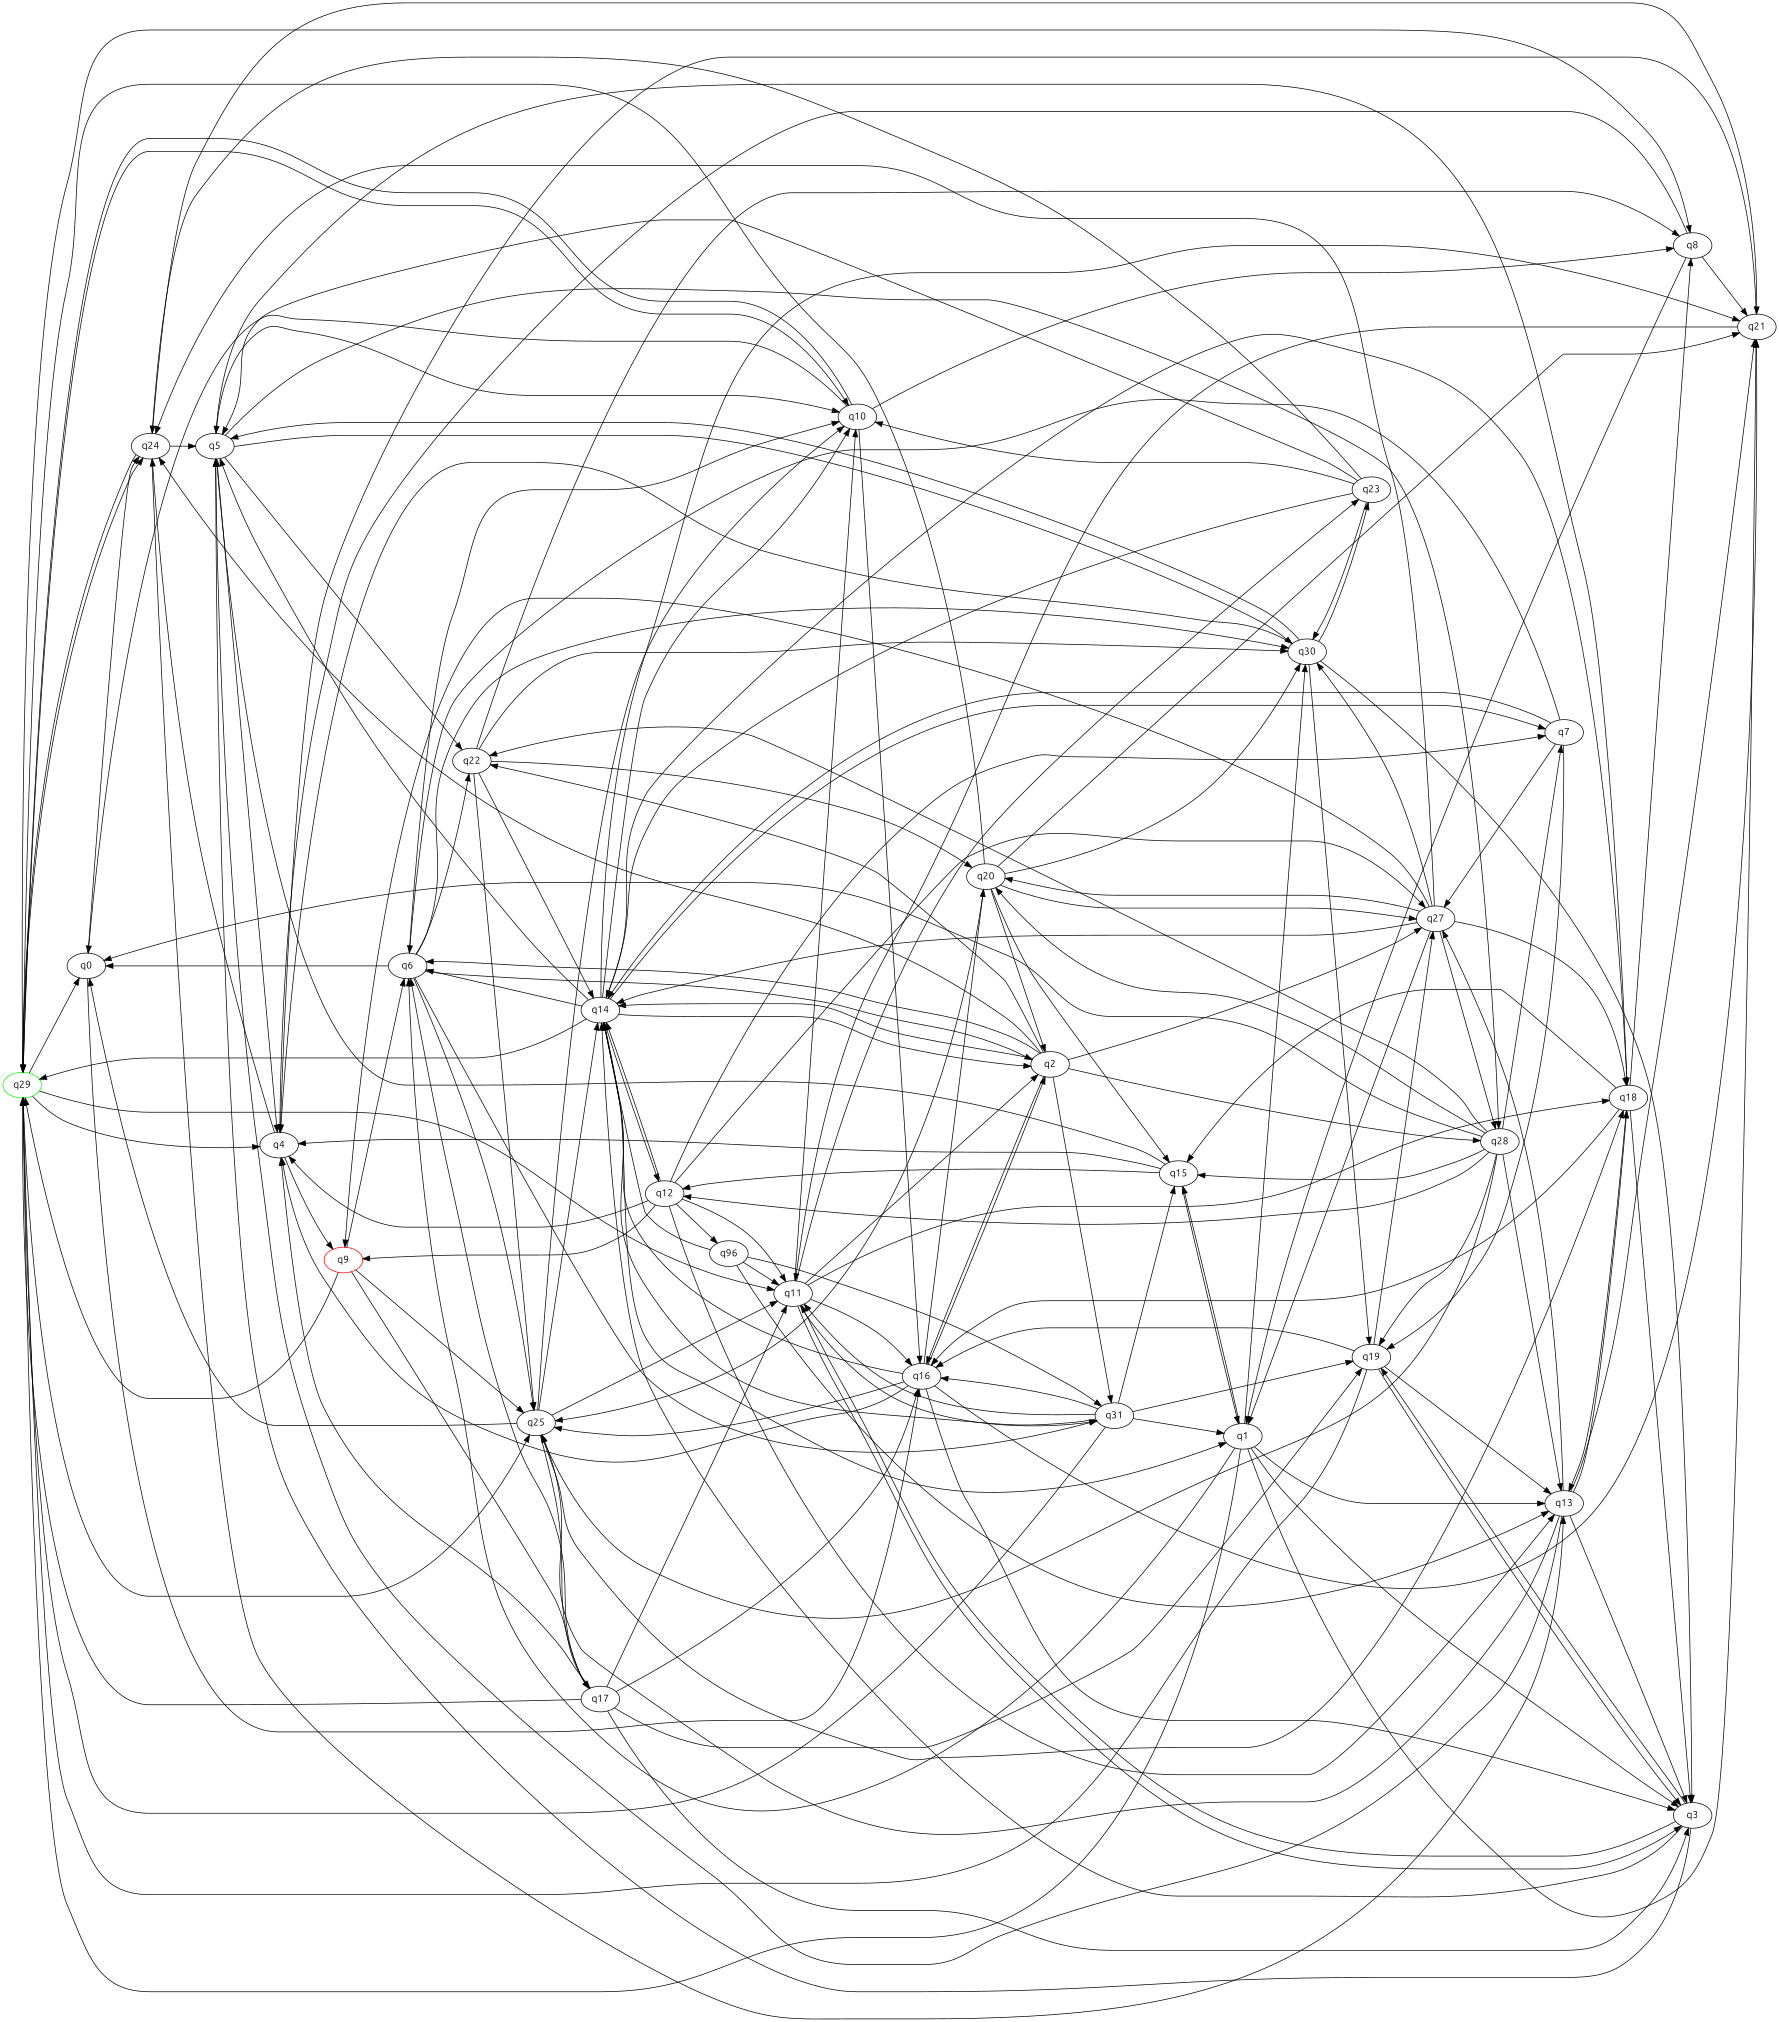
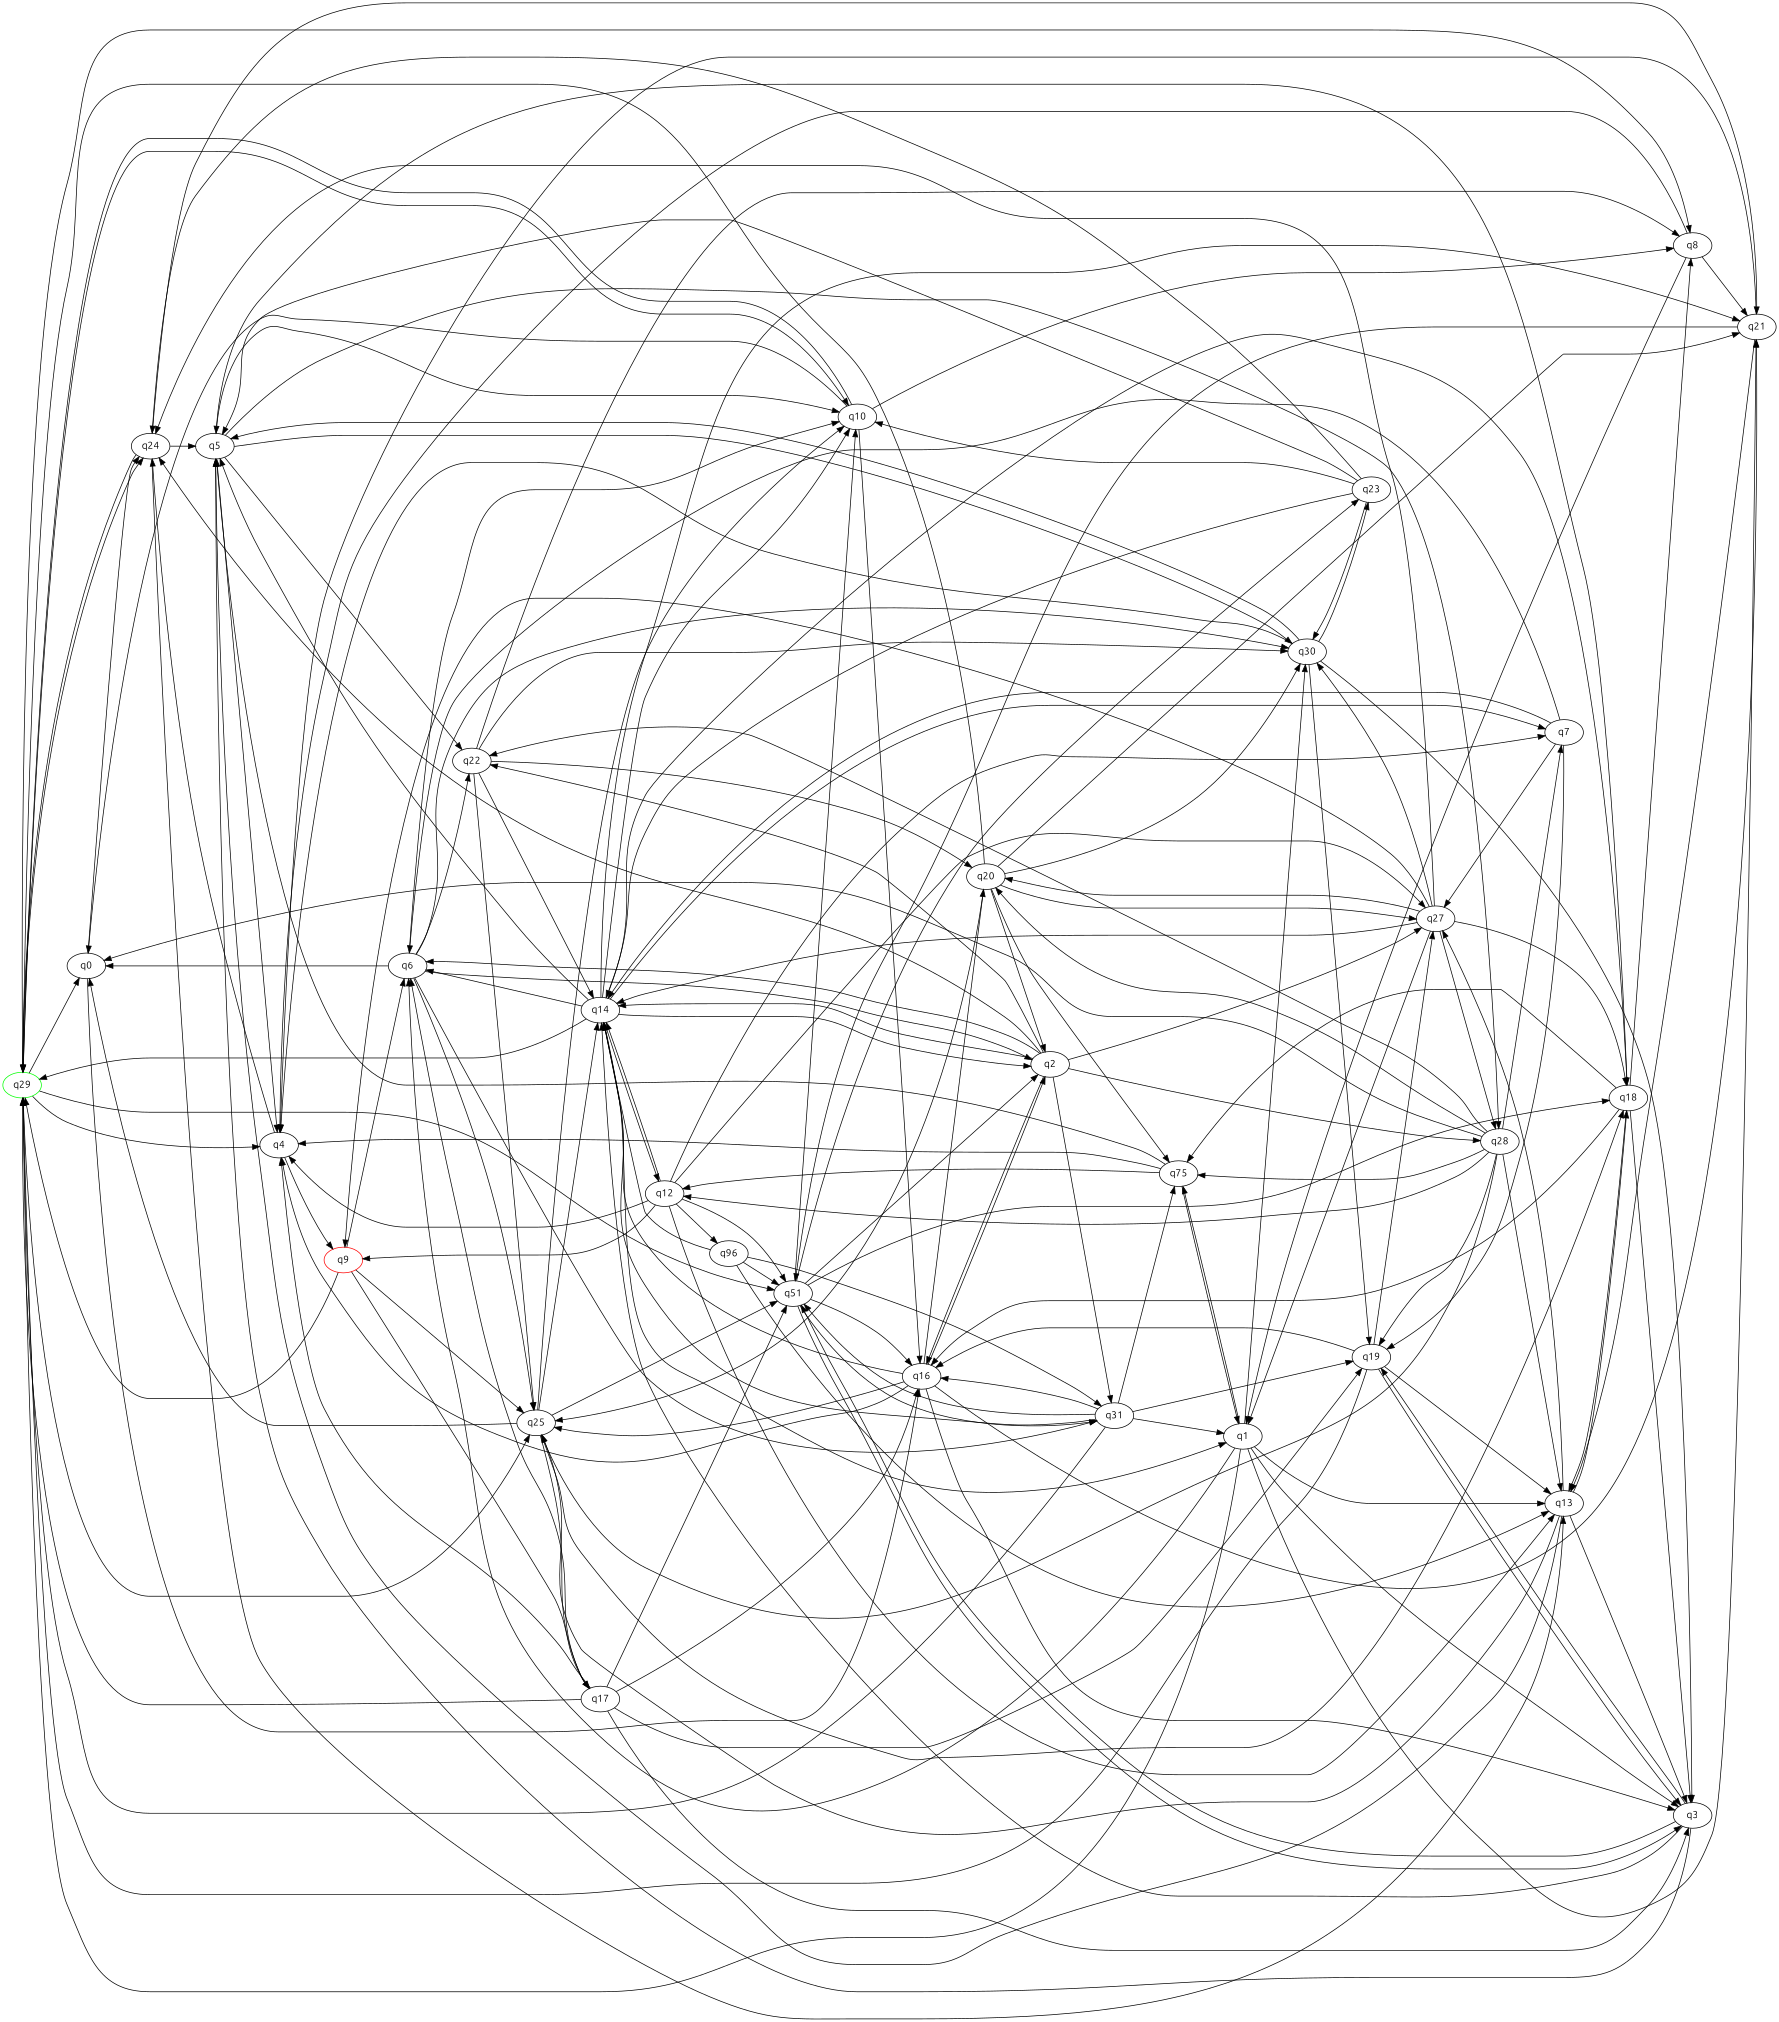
(1678, 922) -> (1679, 915)
(1179, 1174) -> (1179, 1174)
(793, 1294) -> (793, 1294)
